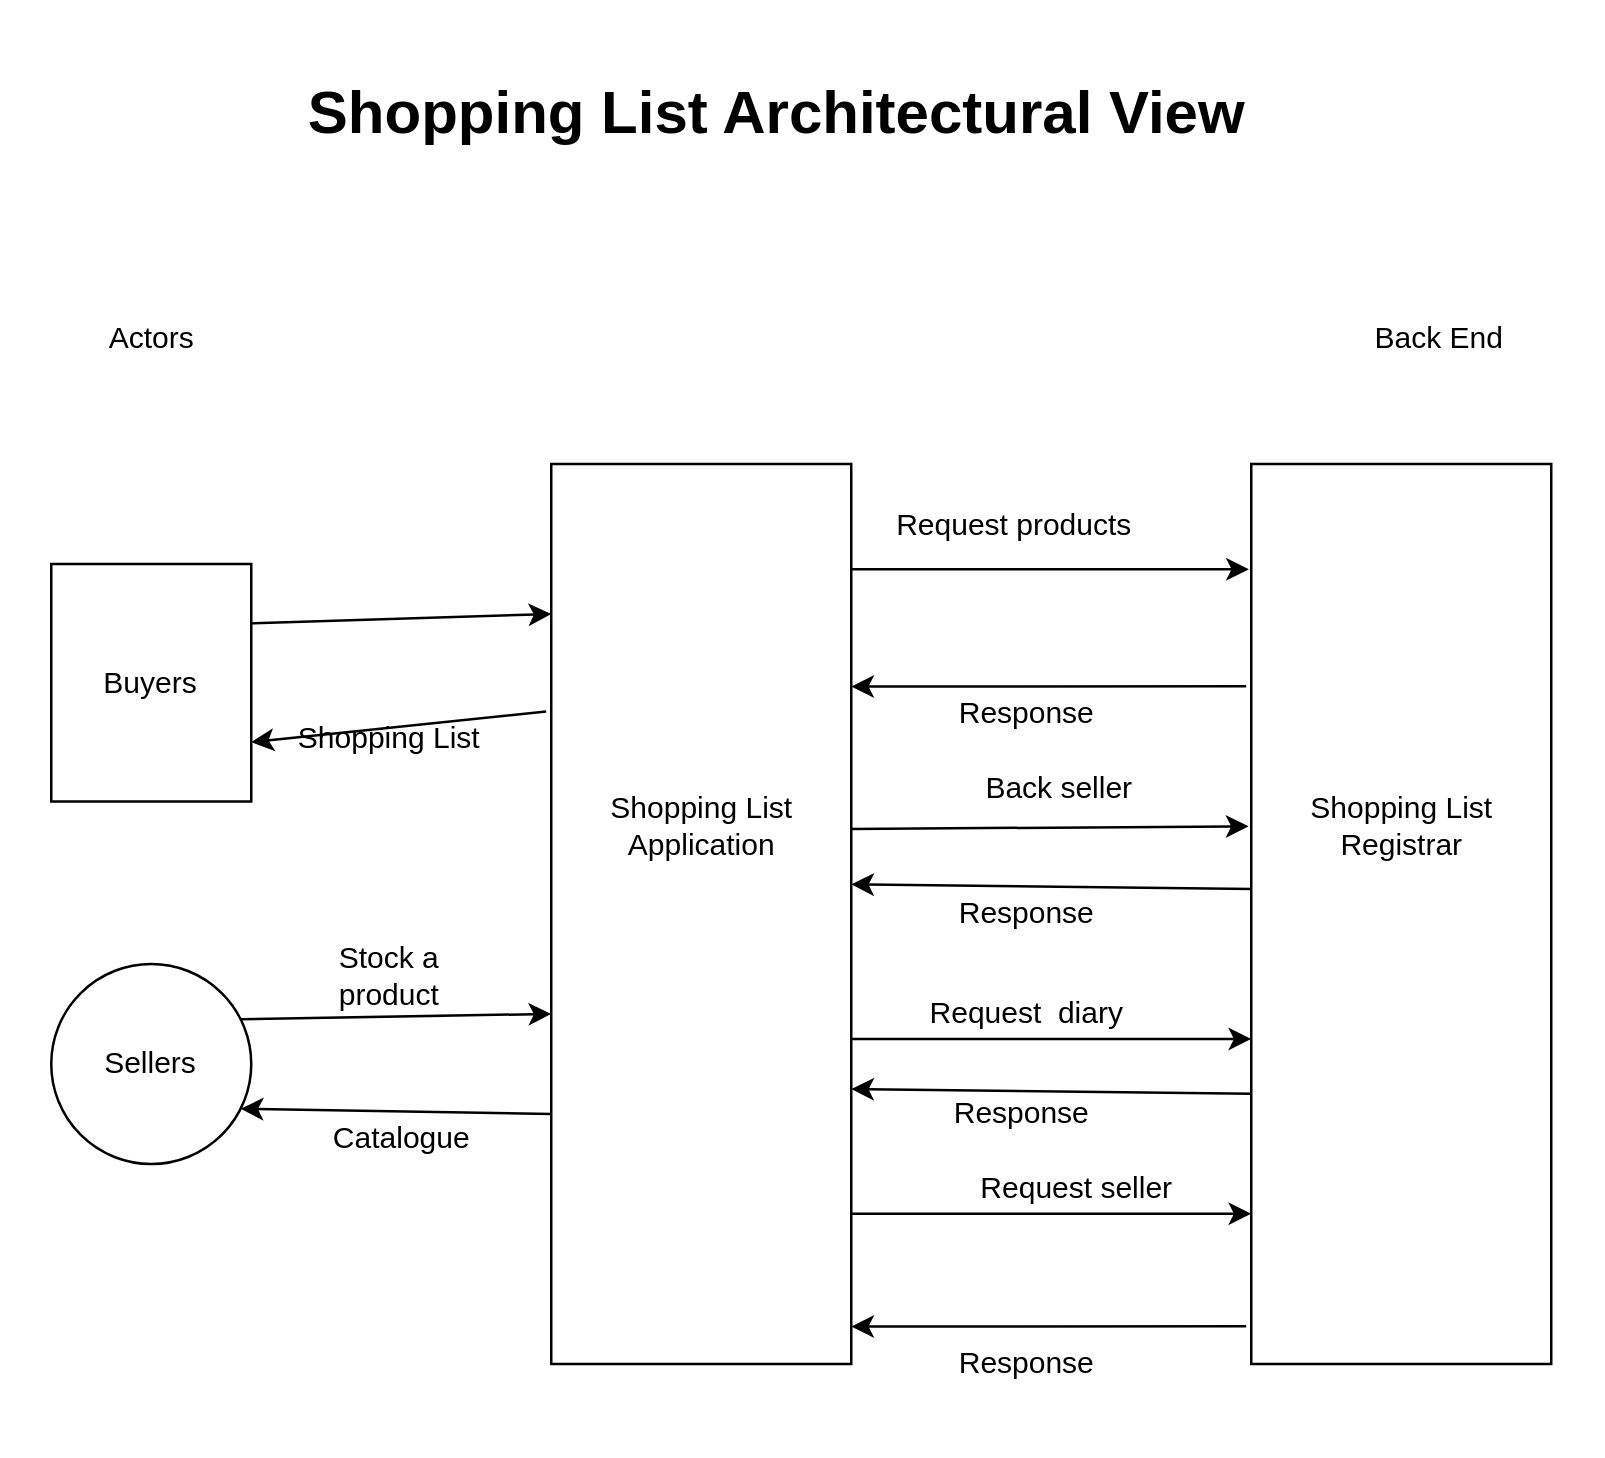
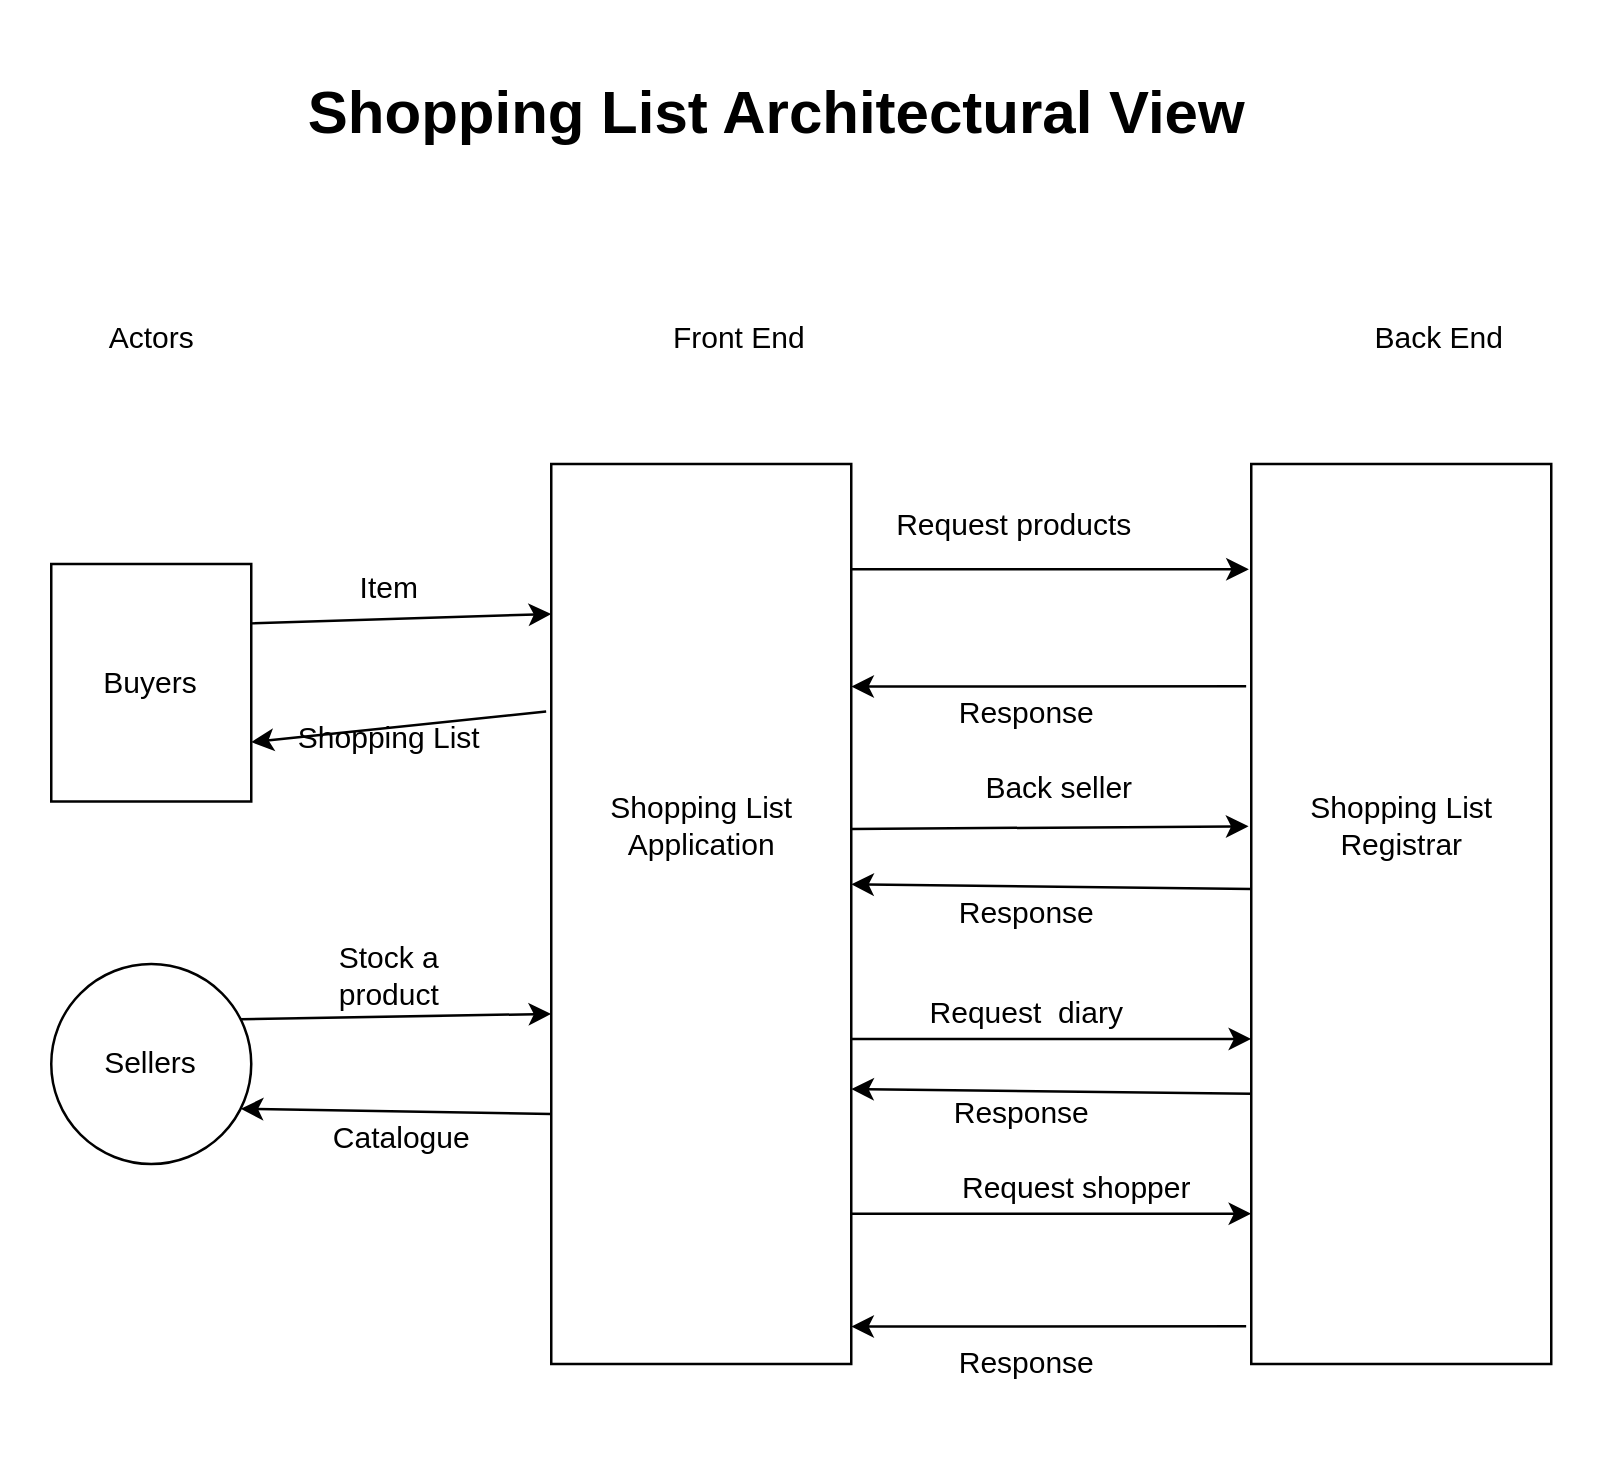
none -> (739, 339)
none -> (389, 589)
(1078, 1189) -> (1078, 1189)
